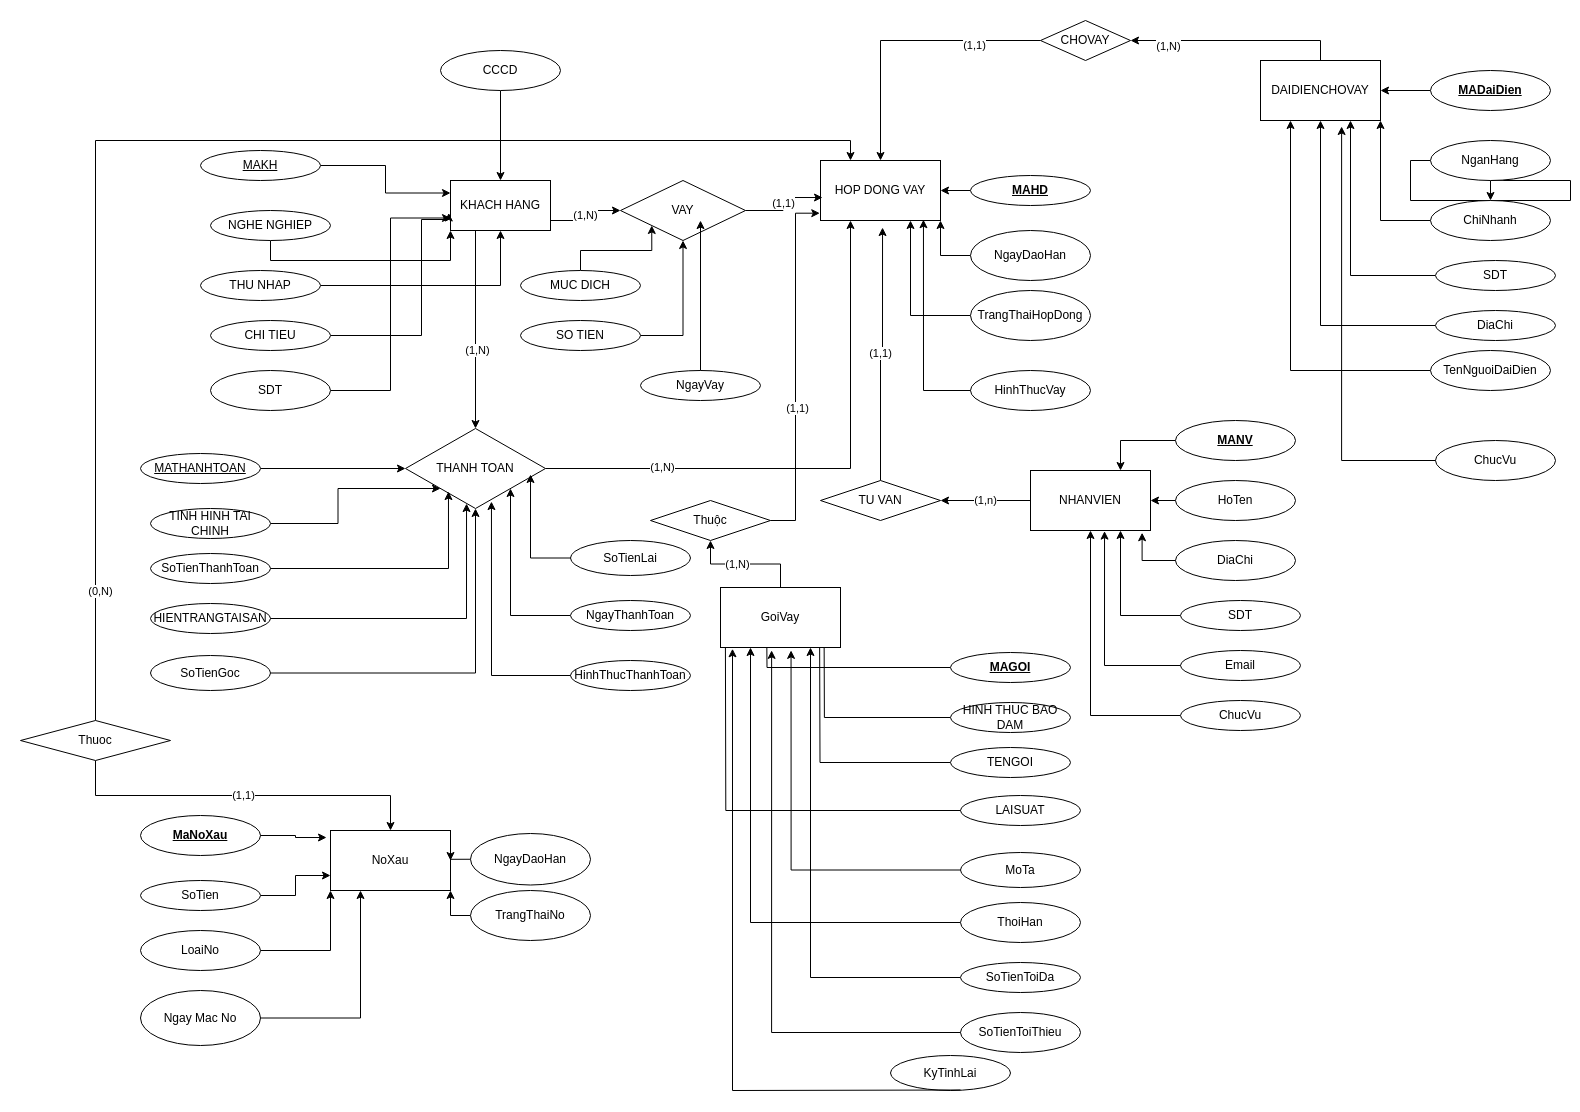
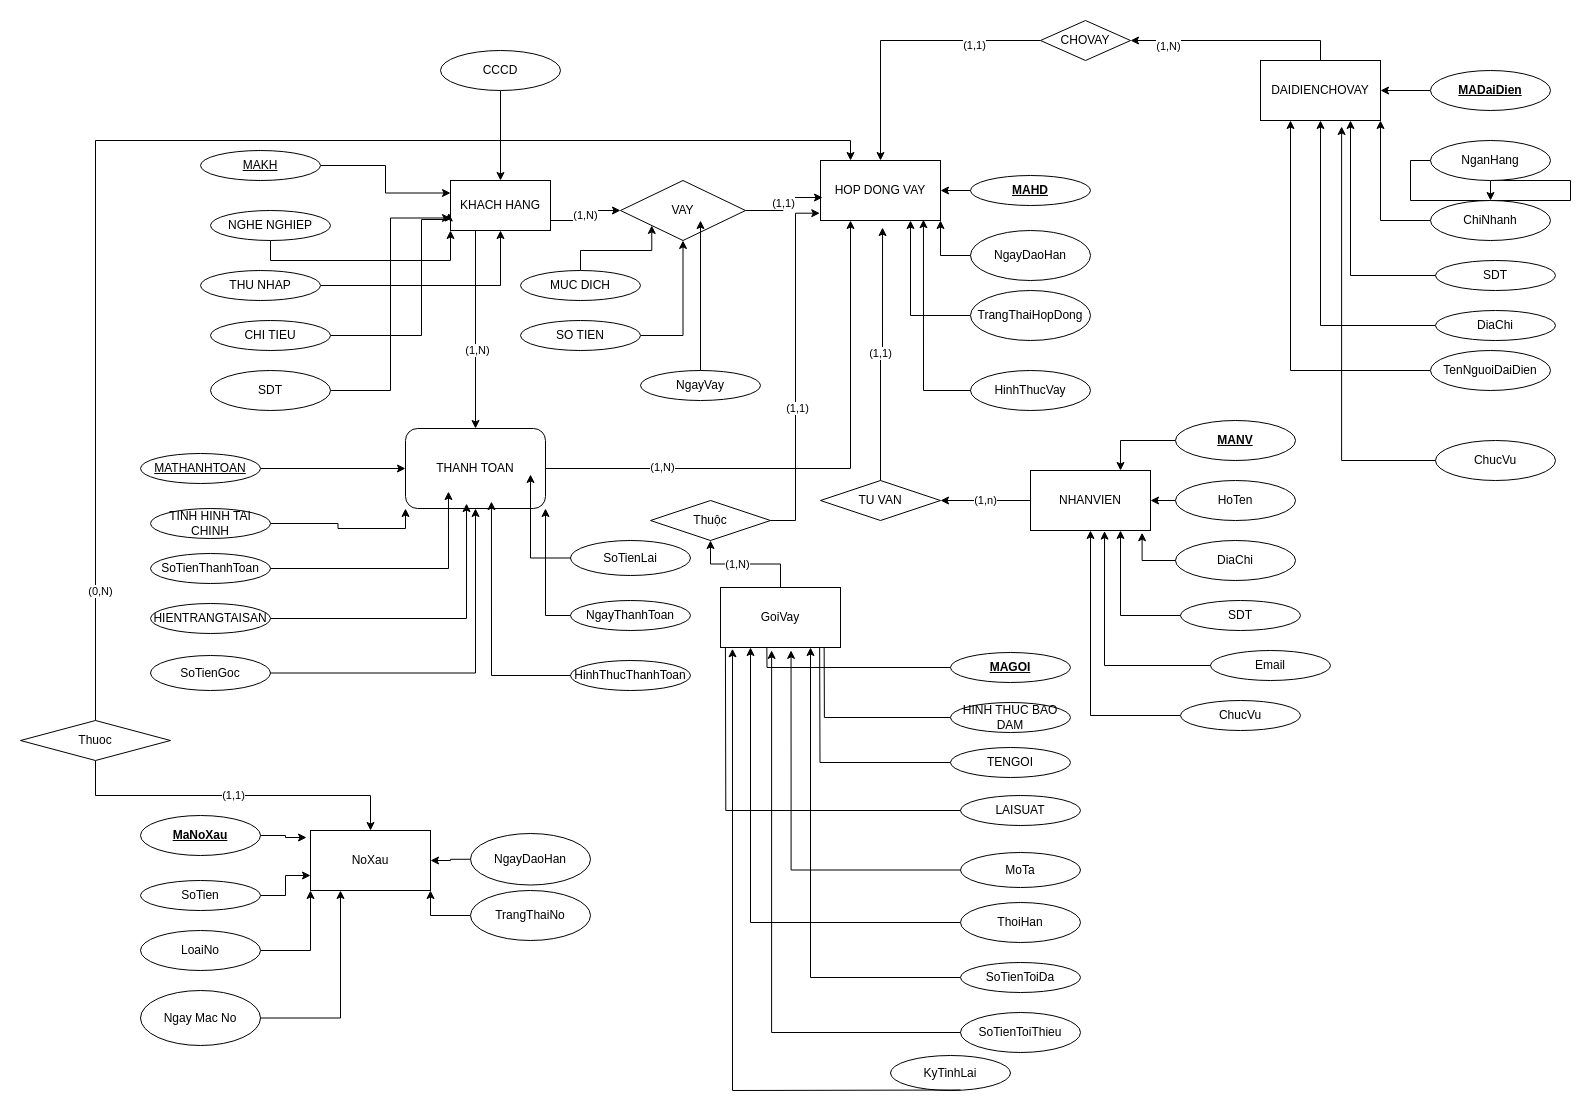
(476, 469) -> (476, 469)
(1241, 666) -> (1271, 666)
(391, 861) -> (371, 861)
